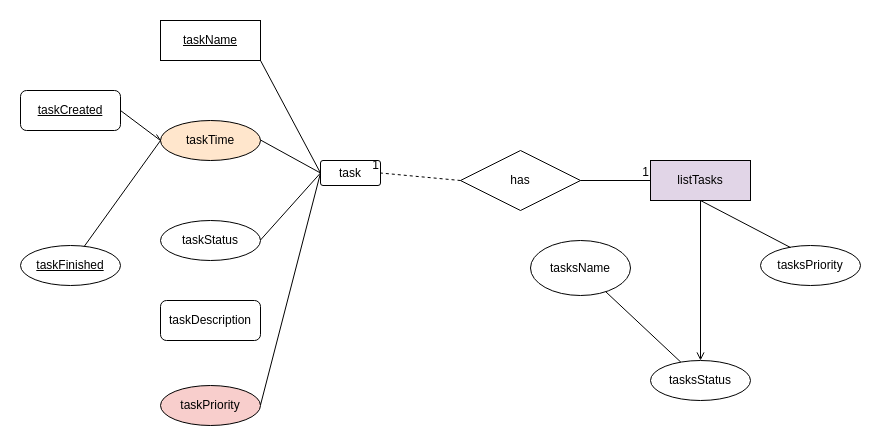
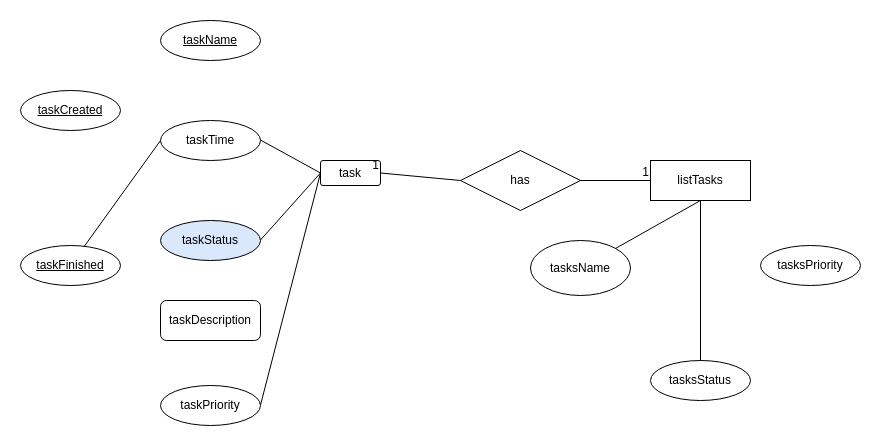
(211, 41) -> (211, 41)
(71, 111) -> (71, 111)
(290, 115) -> none
(143, 127) -> none
(211, 141) -> (211, 141)
(421, 177) -> (421, 177)
(701, 181) -> (701, 181)
(746, 224) -> none
(211, 241) -> (211, 241)
(643, 327) -> (657, 225)
(701, 355) -> (701, 355)
(211, 406) -> (211, 406)
